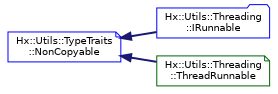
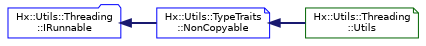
(144, 34) -> (144, 23)
(213, 71) -> (362, 23)
